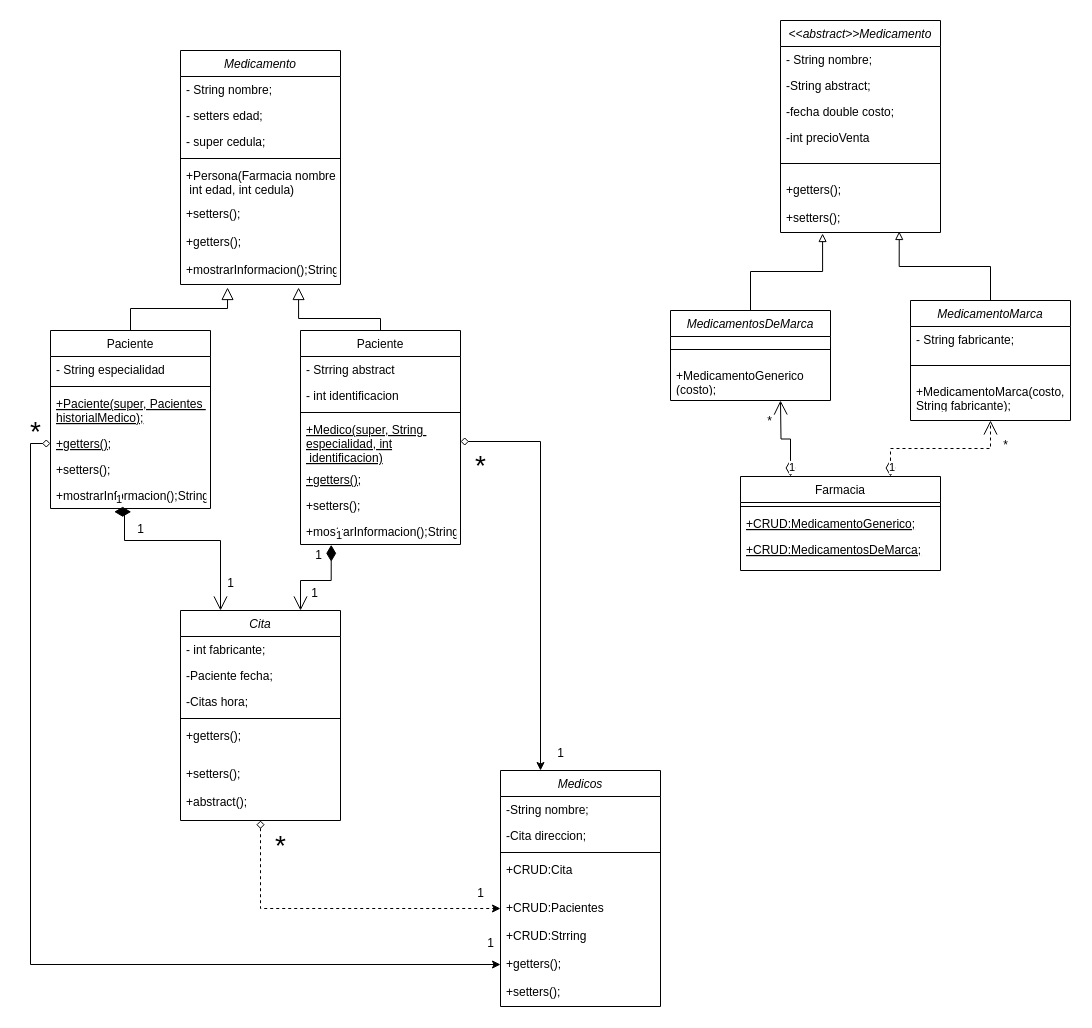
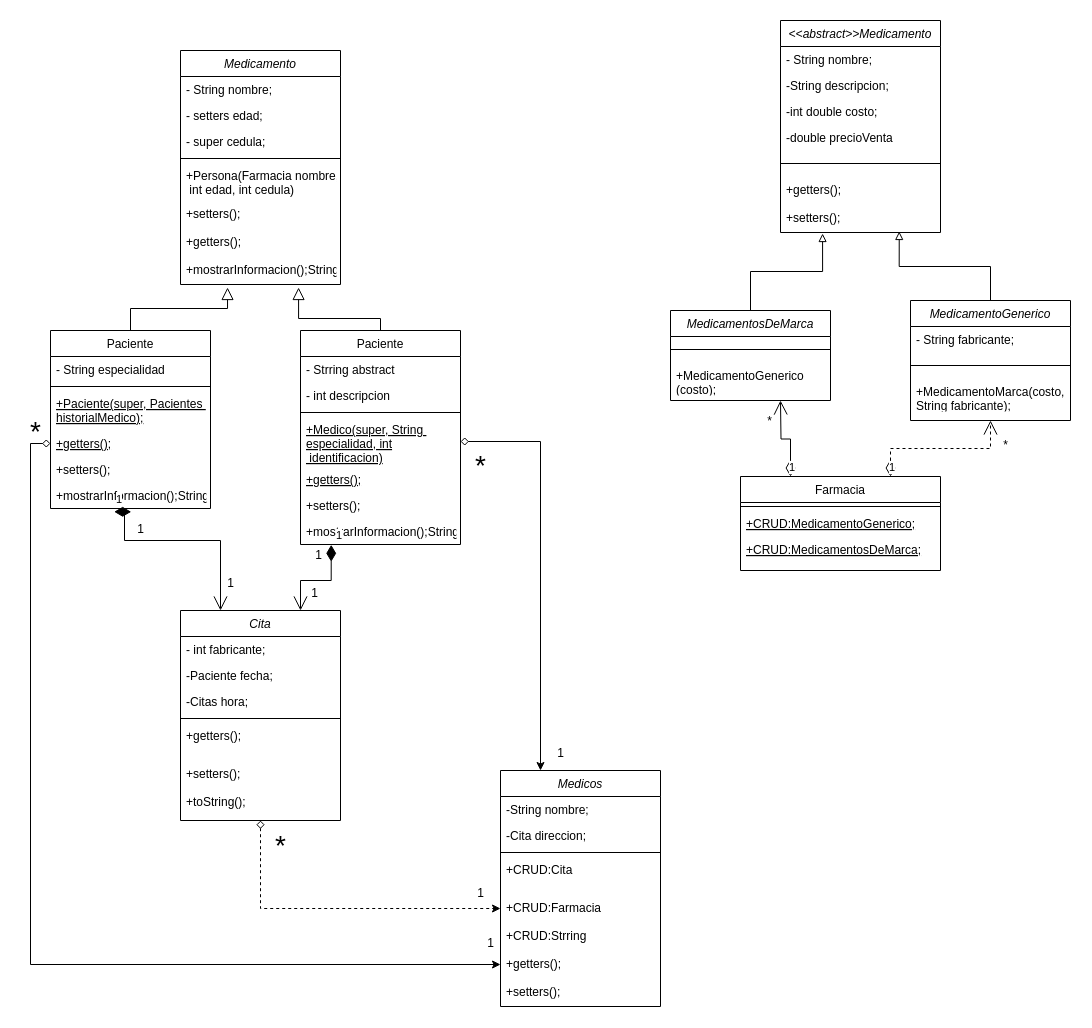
(838, 86) -> (845, 86)
(847, 112) -> (839, 112)
(835, 138) -> (845, 138)
(990, 314) -> (990, 314)
(362, 396) -> (355, 396)
(225, 802) -> (223, 802)
(553, 908) -> (550, 908)
